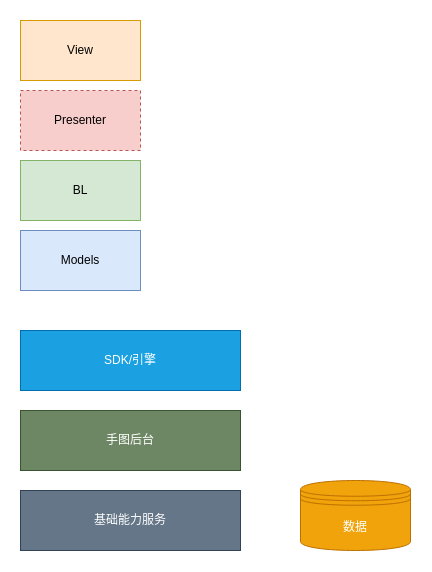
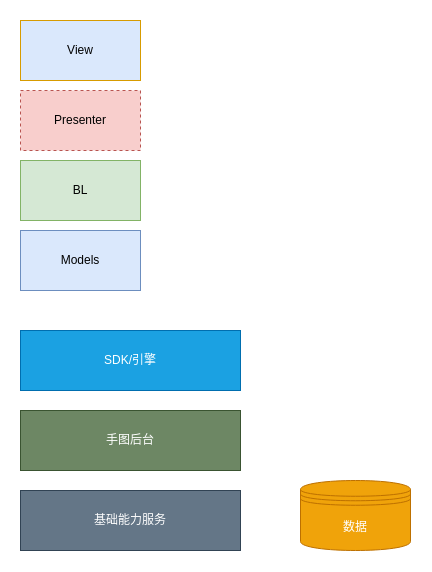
(81, 51) -> (81, 51)
